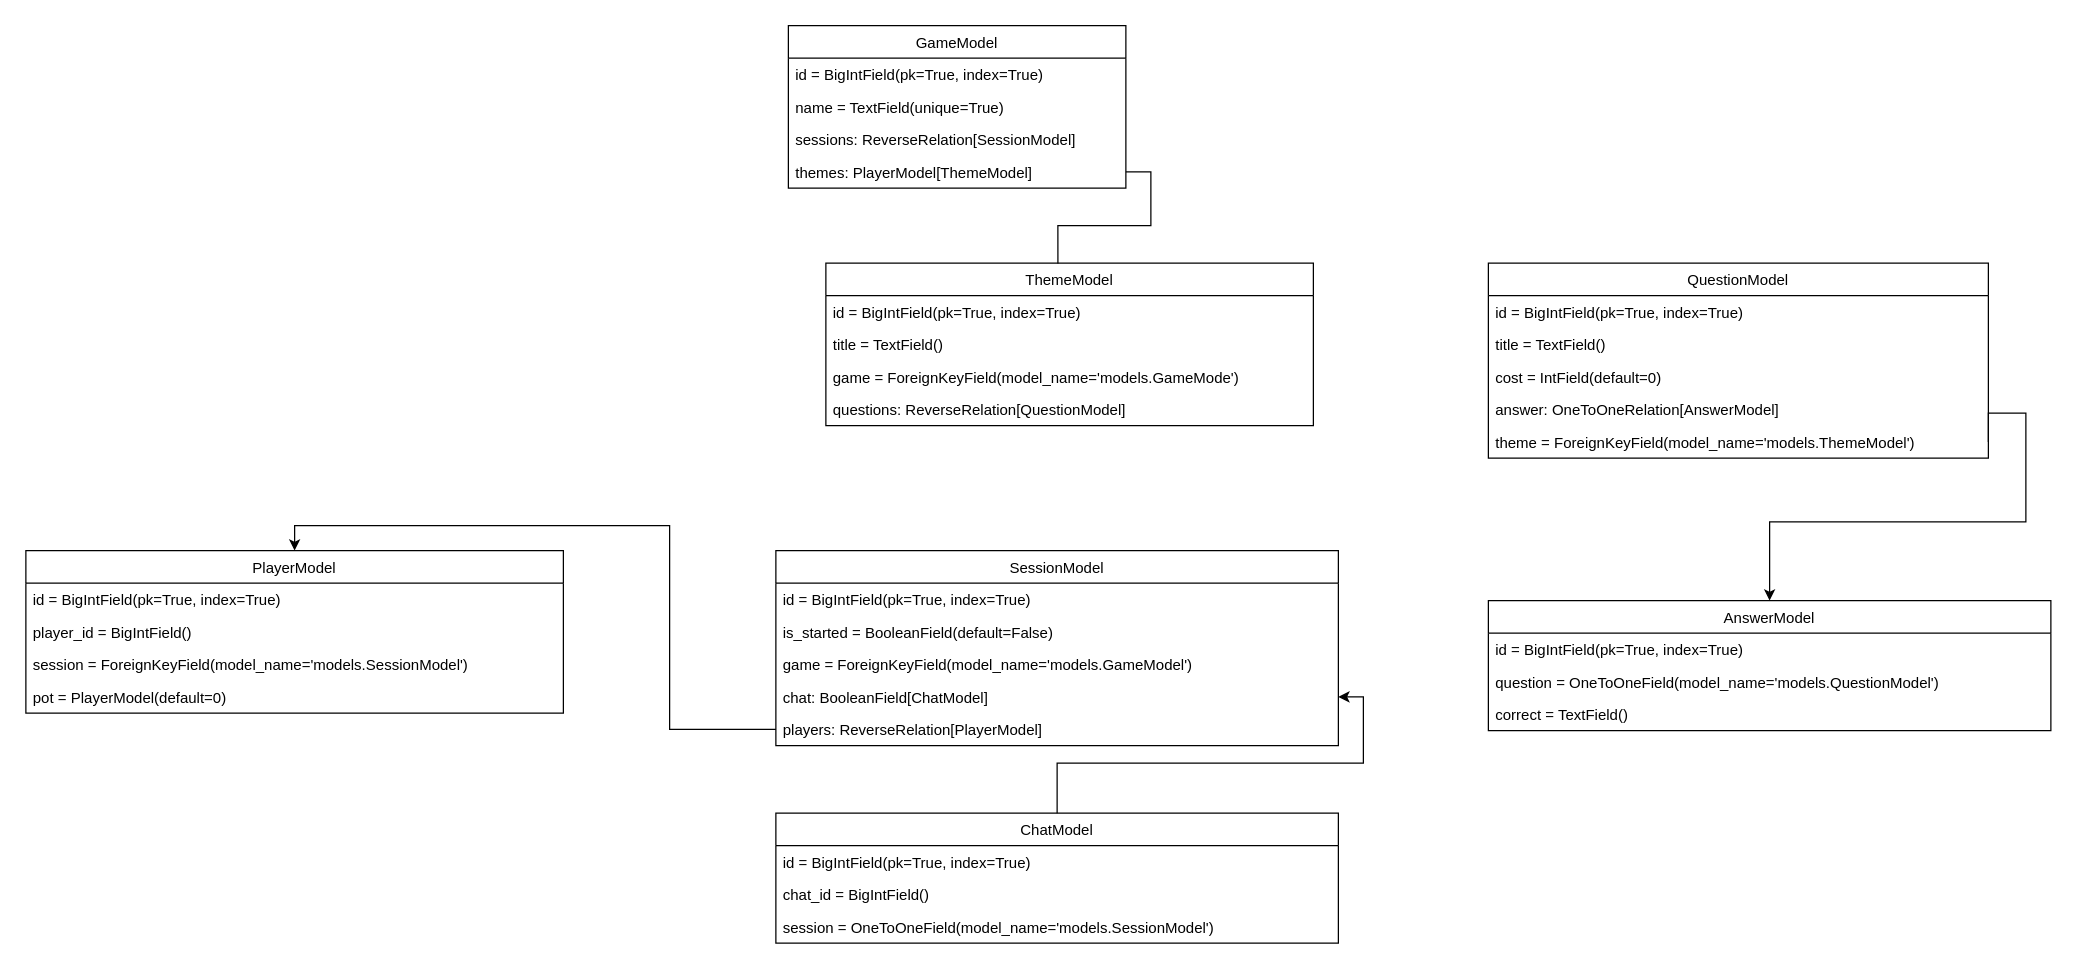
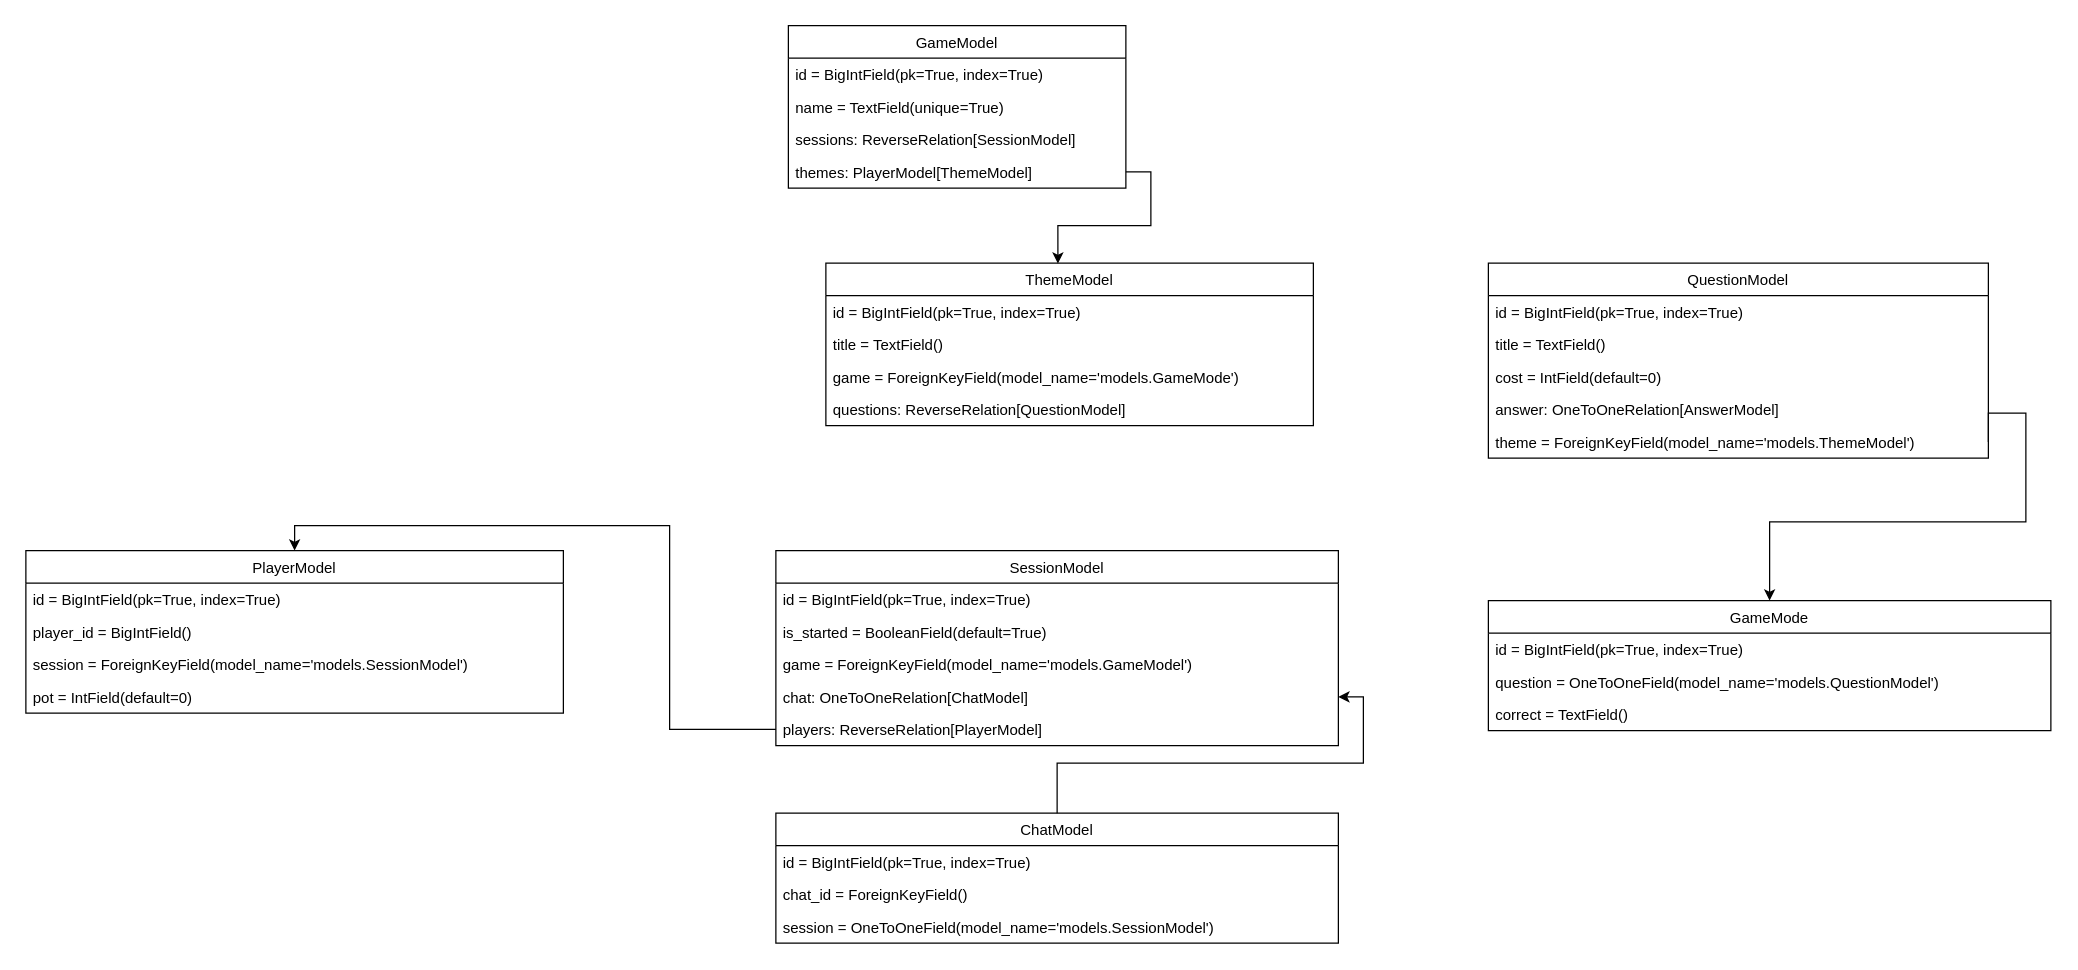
(1058, 256) -> (1058, 254)
(1769, 618) -> (1769, 618)
(935, 633) -> (933, 633)
(140, 698) -> (128, 698)
(893, 698) -> (911, 698)
(867, 895) -> (884, 895)
